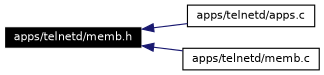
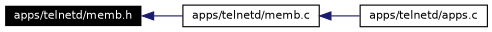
(171, 26) -> (345, 16)
